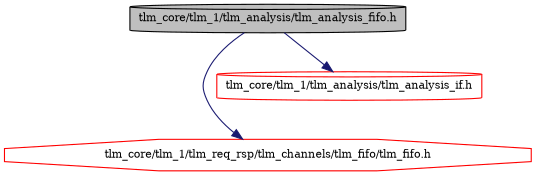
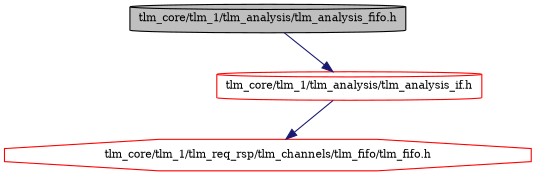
(204, 80) -> (314, 116)
